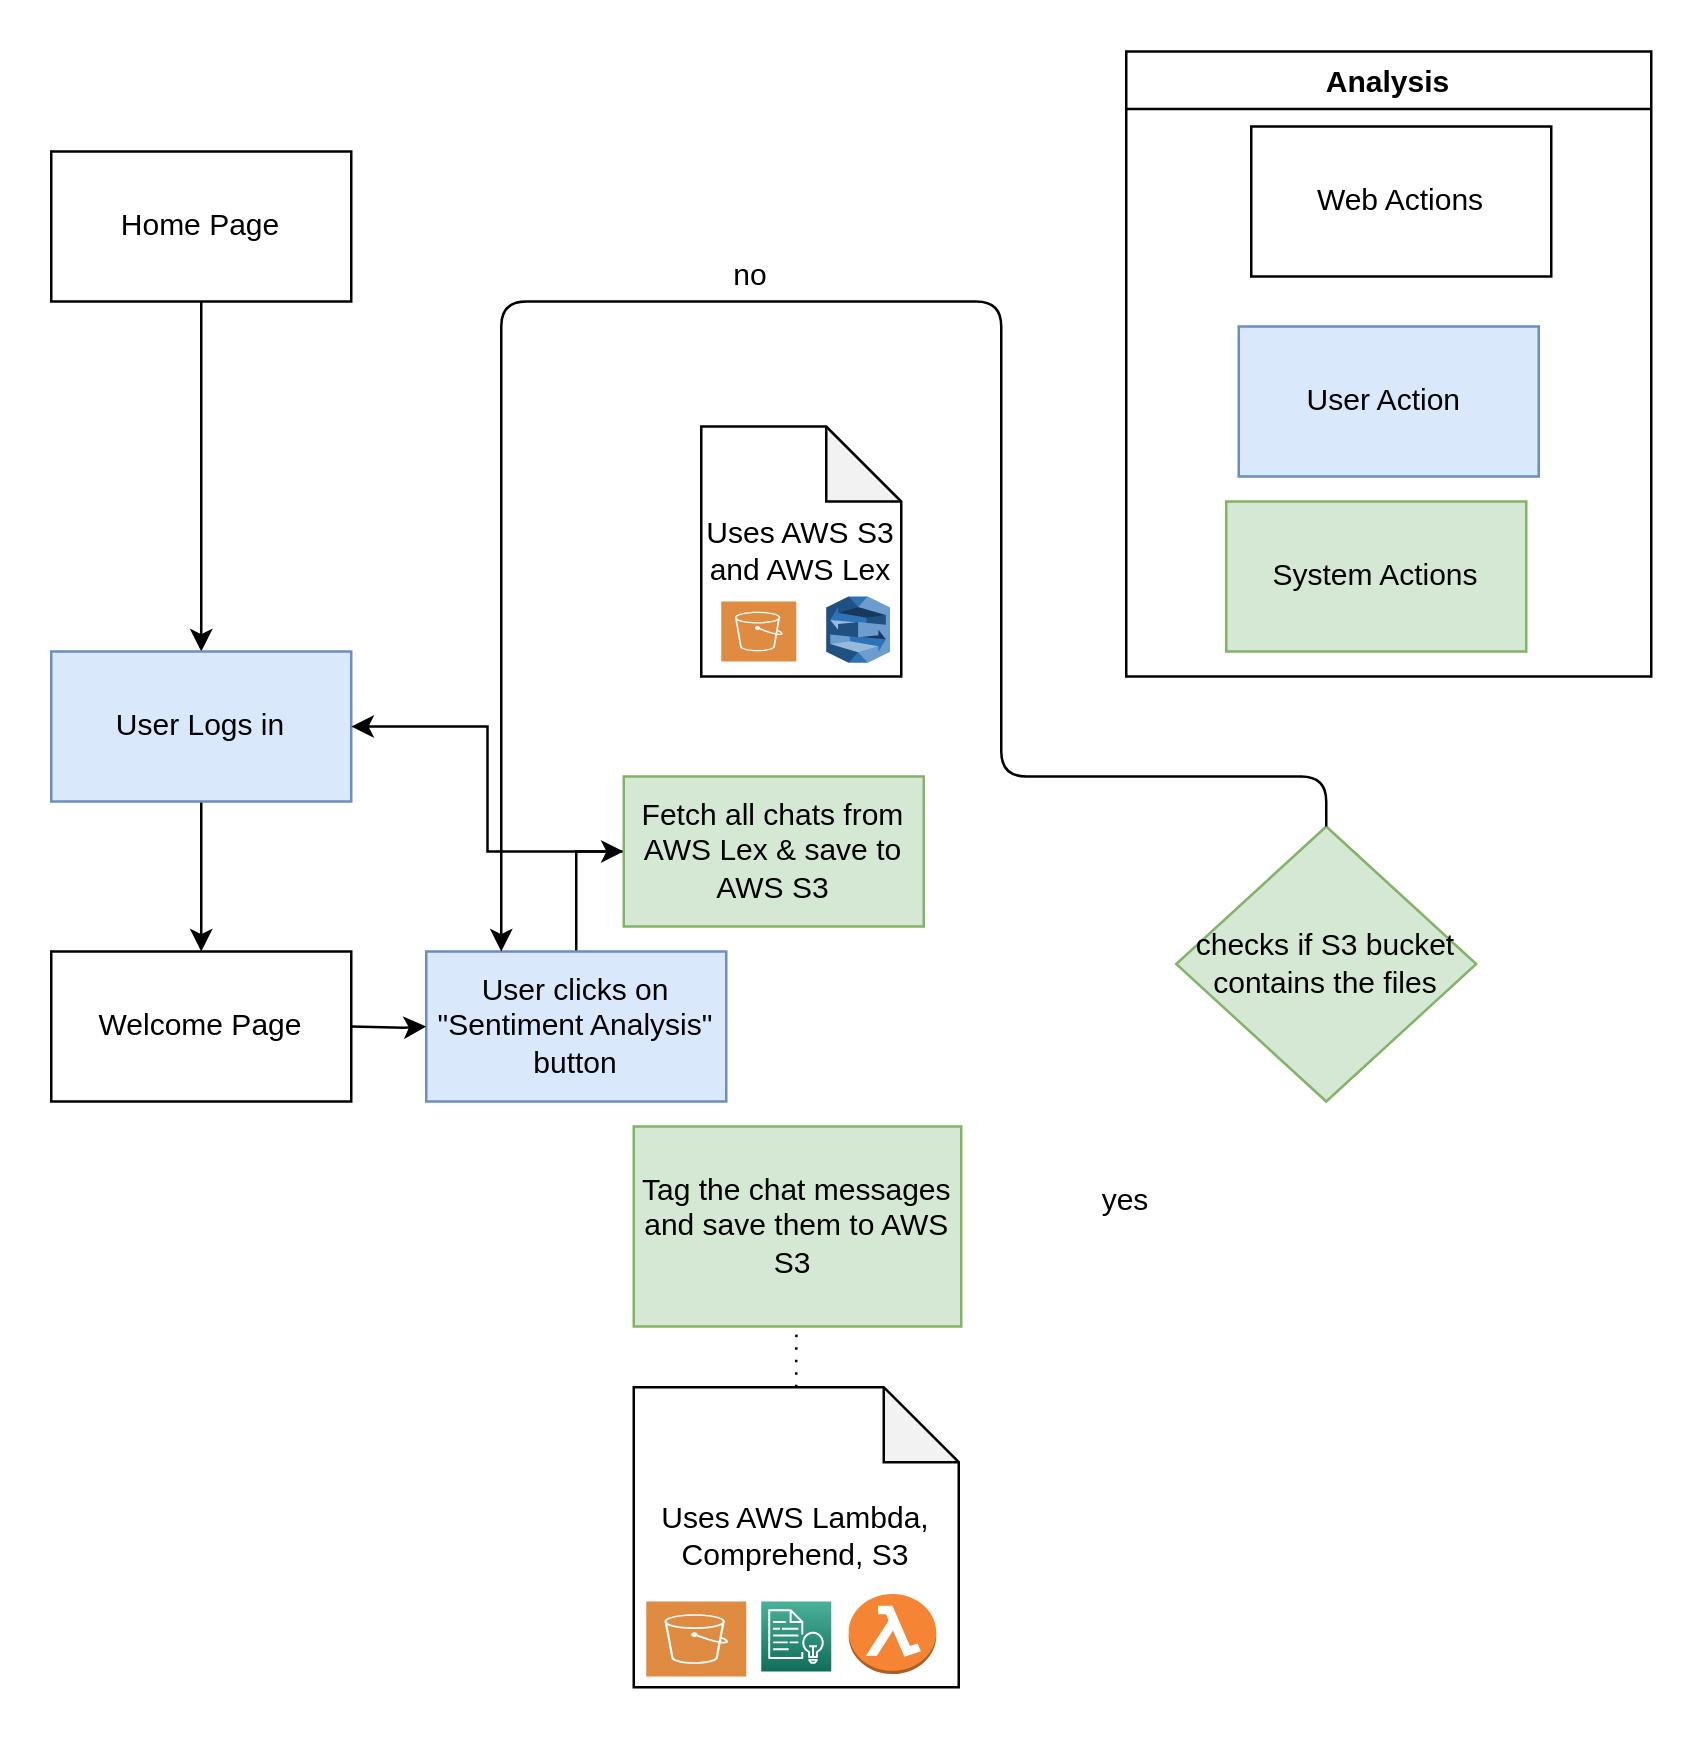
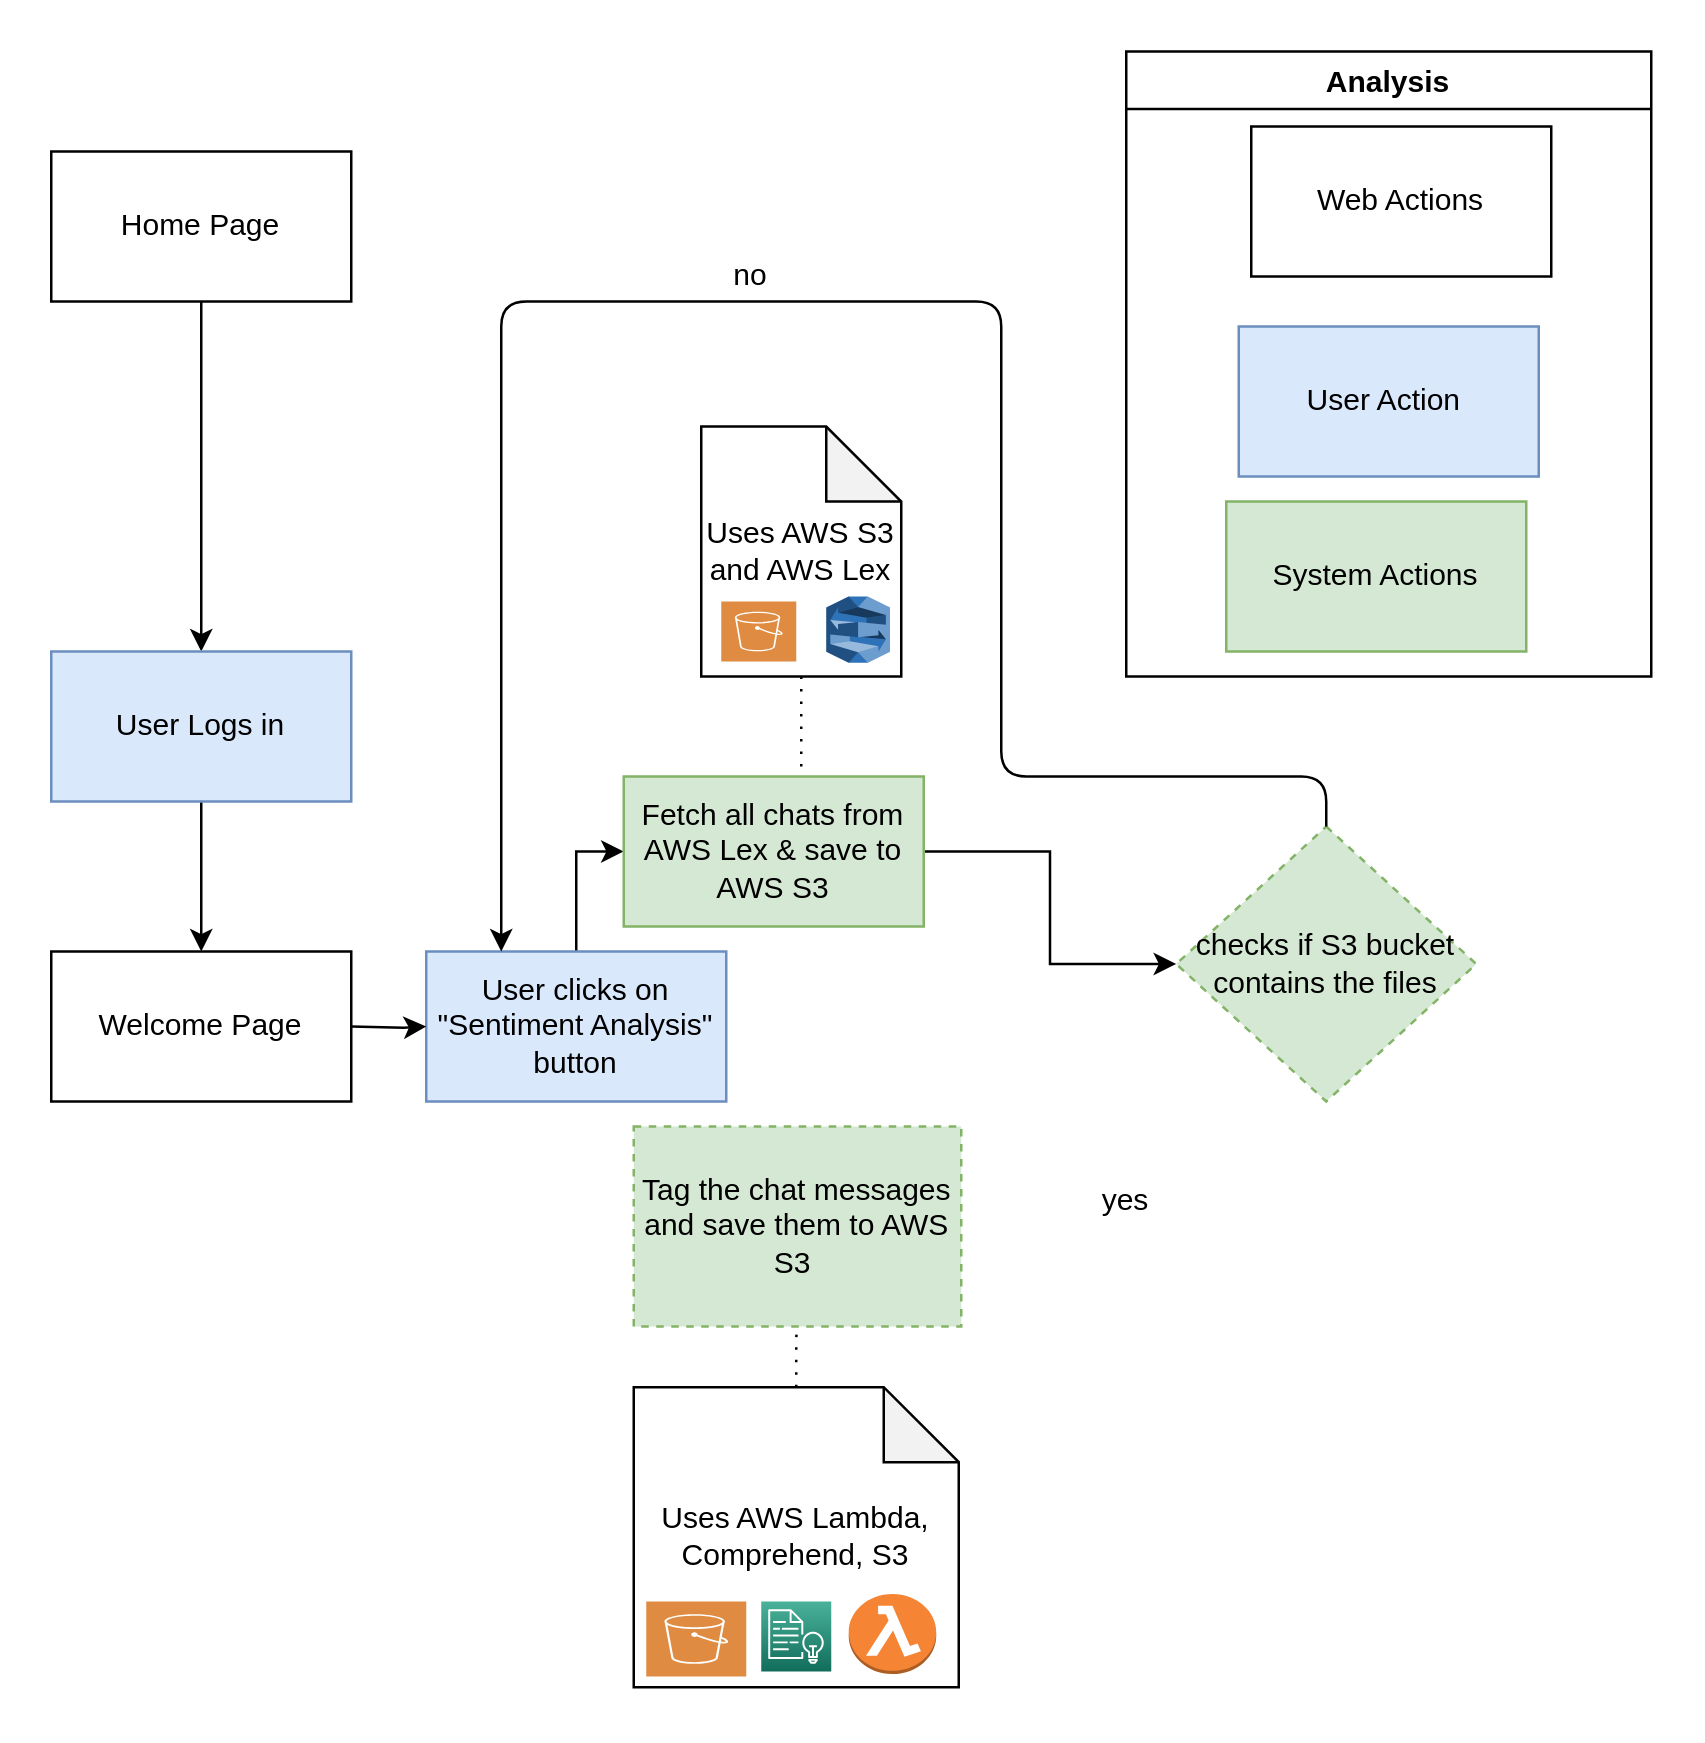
none -> (801, 724)
(488, 733) -> (1050, 899)
(1326, 964) -> (1326, 964)
(798, 1226) -> (798, 1226)
